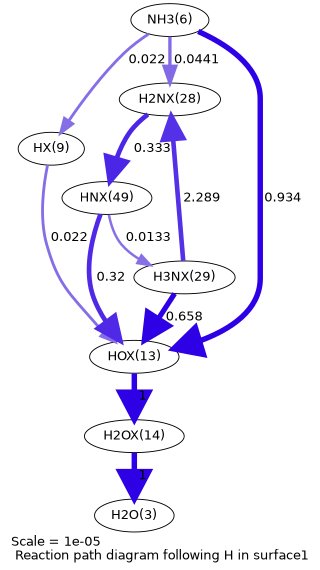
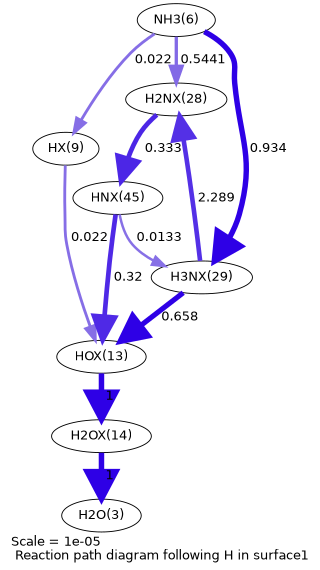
(195, 60) -> (201, 60)
(260, 187) -> (242, 130)
(107, 198) -> (118, 198)
